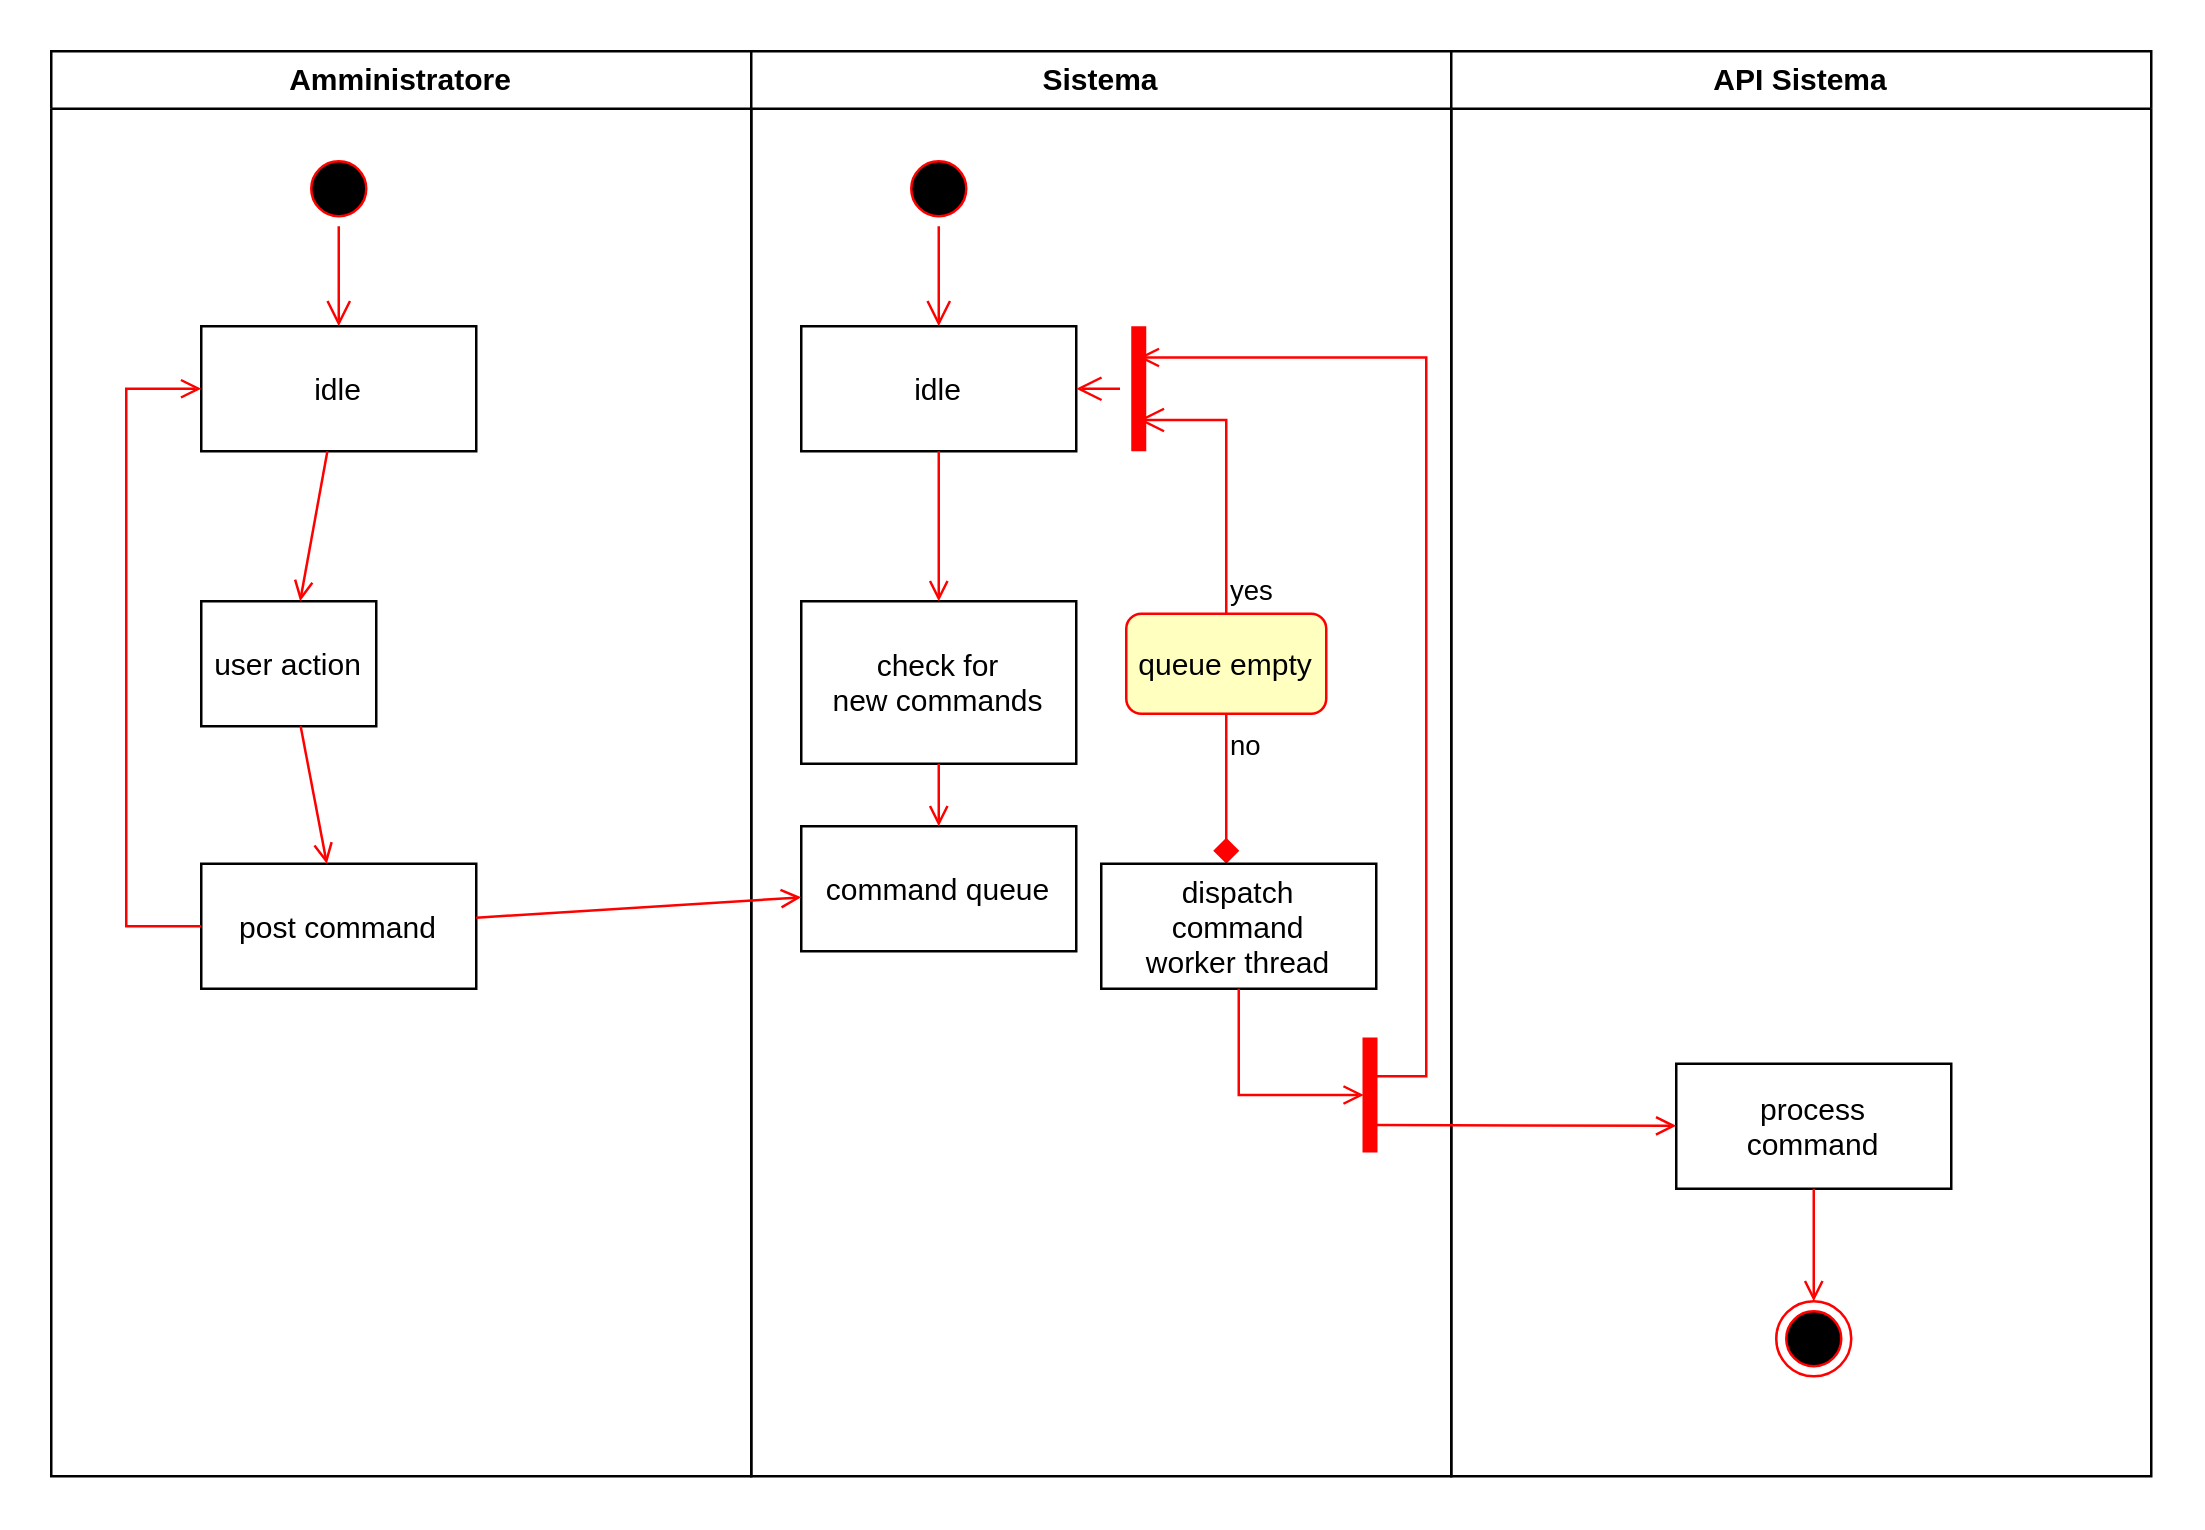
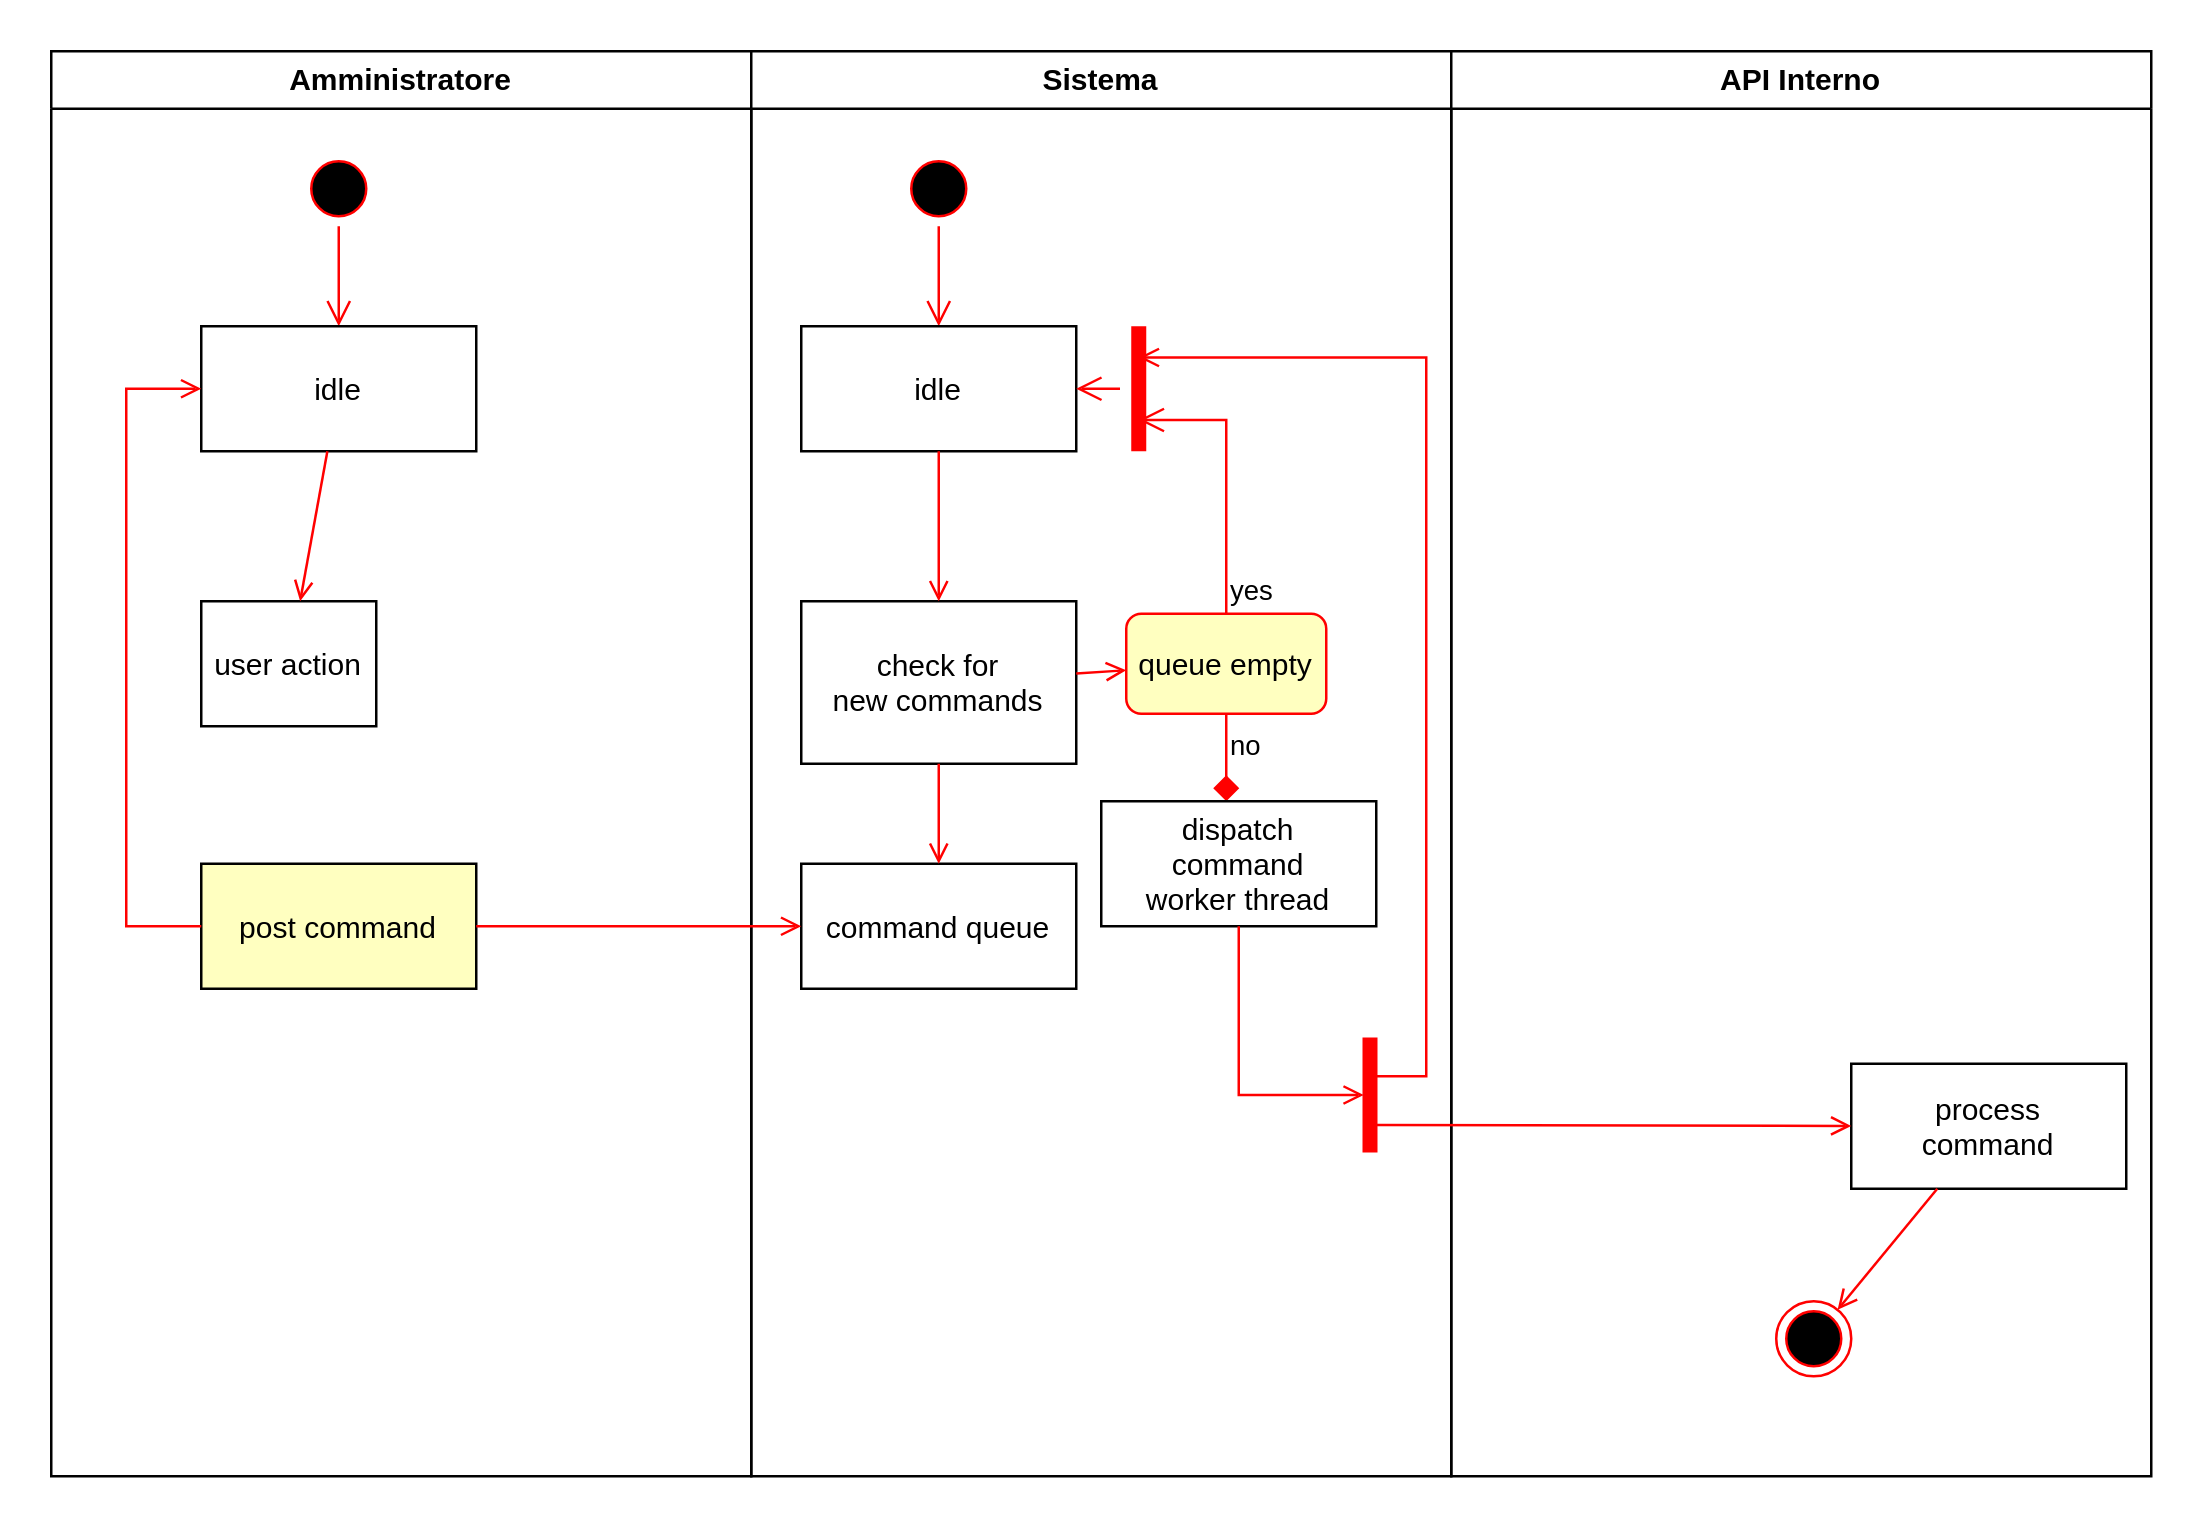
(1801, 81) -> (1801, 81)
none -> (1098, 672)
(313, 792) -> none
(939, 889) -> (939, 926)
(339, 926) -> (339, 926)
(1239, 926) -> (1239, 864)
(1814, 1126) -> (1989, 1126)
